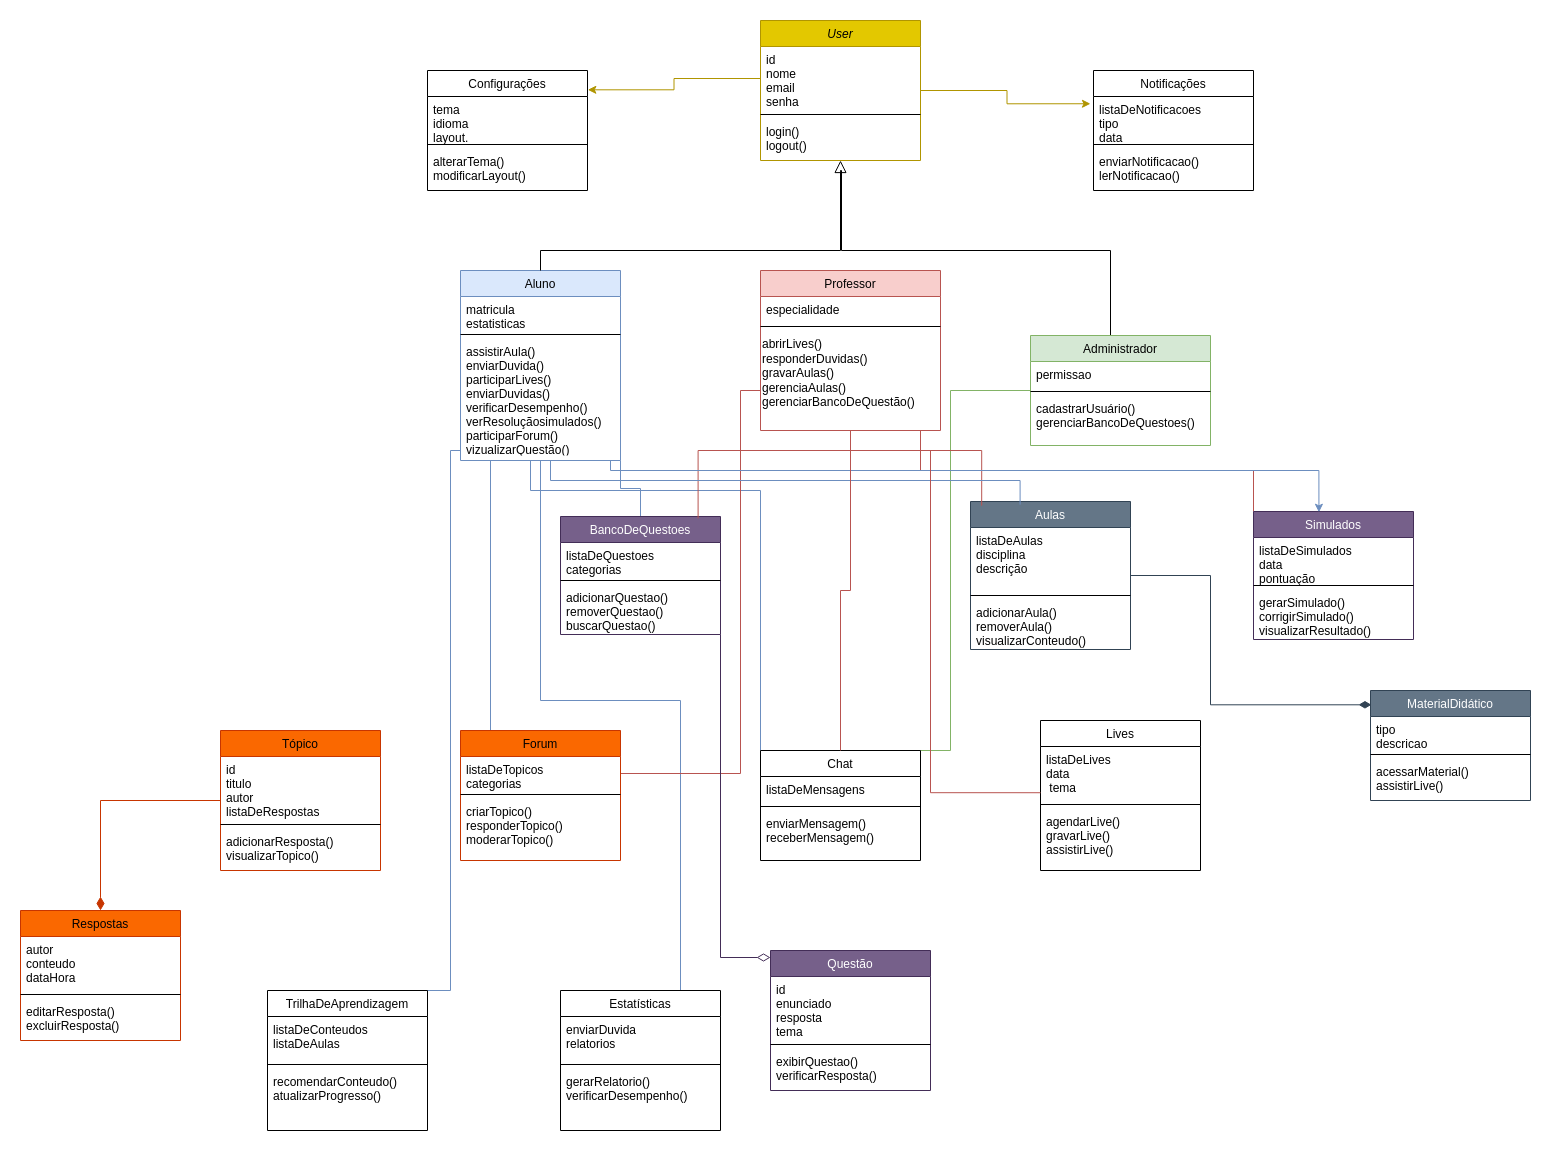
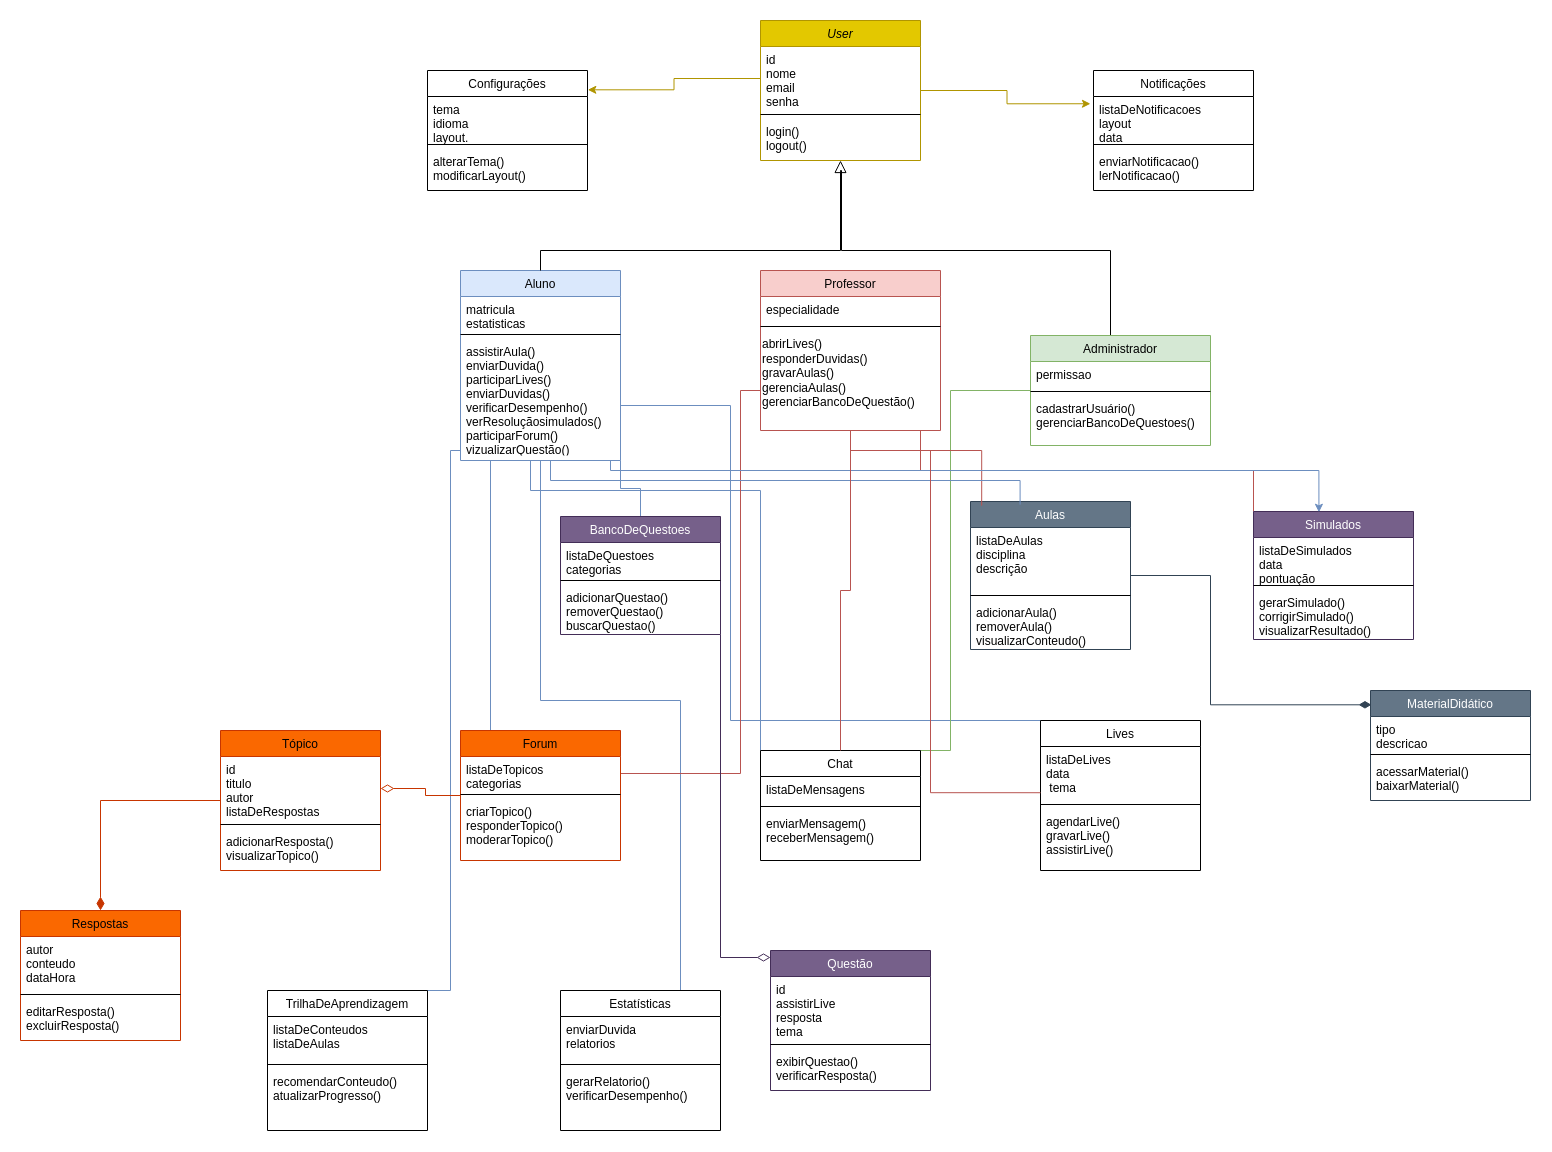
(1157, 110) -> (1157, 110)
(742, 451) -> none
none -> (731, 665)
(1430, 772) -> (1430, 772)
none -> (426, 793)
(781, 990) -> (781, 990)
